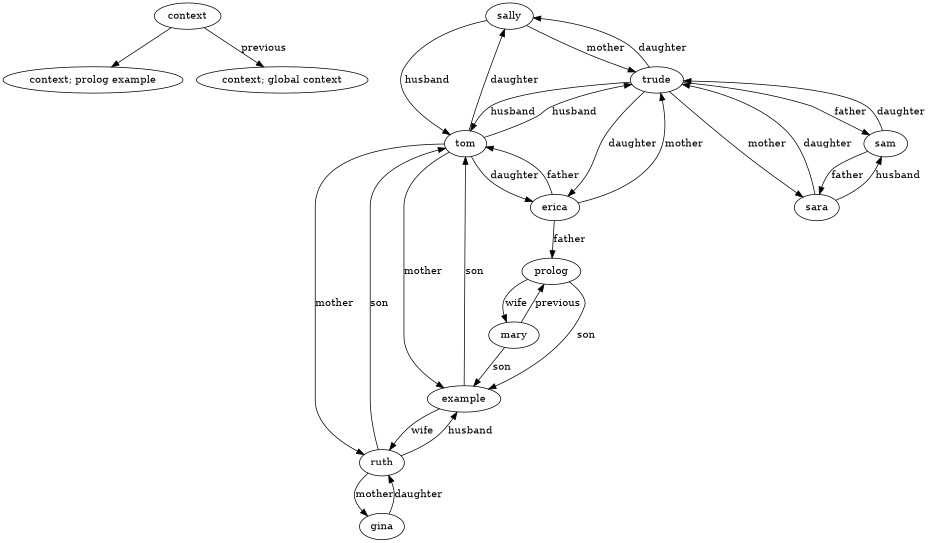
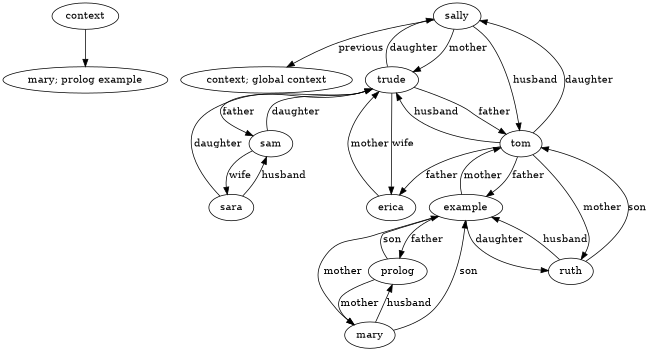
(231, 45) -> (362, 35)
(93, 80) -> (85, 80)
(513, 112) -> (495, 112)
(633, 144) -> (403, 144)
(732, 144) -> none
(530, 163) -> none
(515, 176) -> (442, 176)
(848, 176) -> (240, 176)
(553, 236) -> (416, 229)
none -> (343, 242)
(423, 271) -> (528, 176)
(475, 271) -> (483, 176)
(517, 303) -> (360, 303)
(558, 303) -> (409, 303)
(423, 431) -> (500, 239)
(382, 527) -> none
